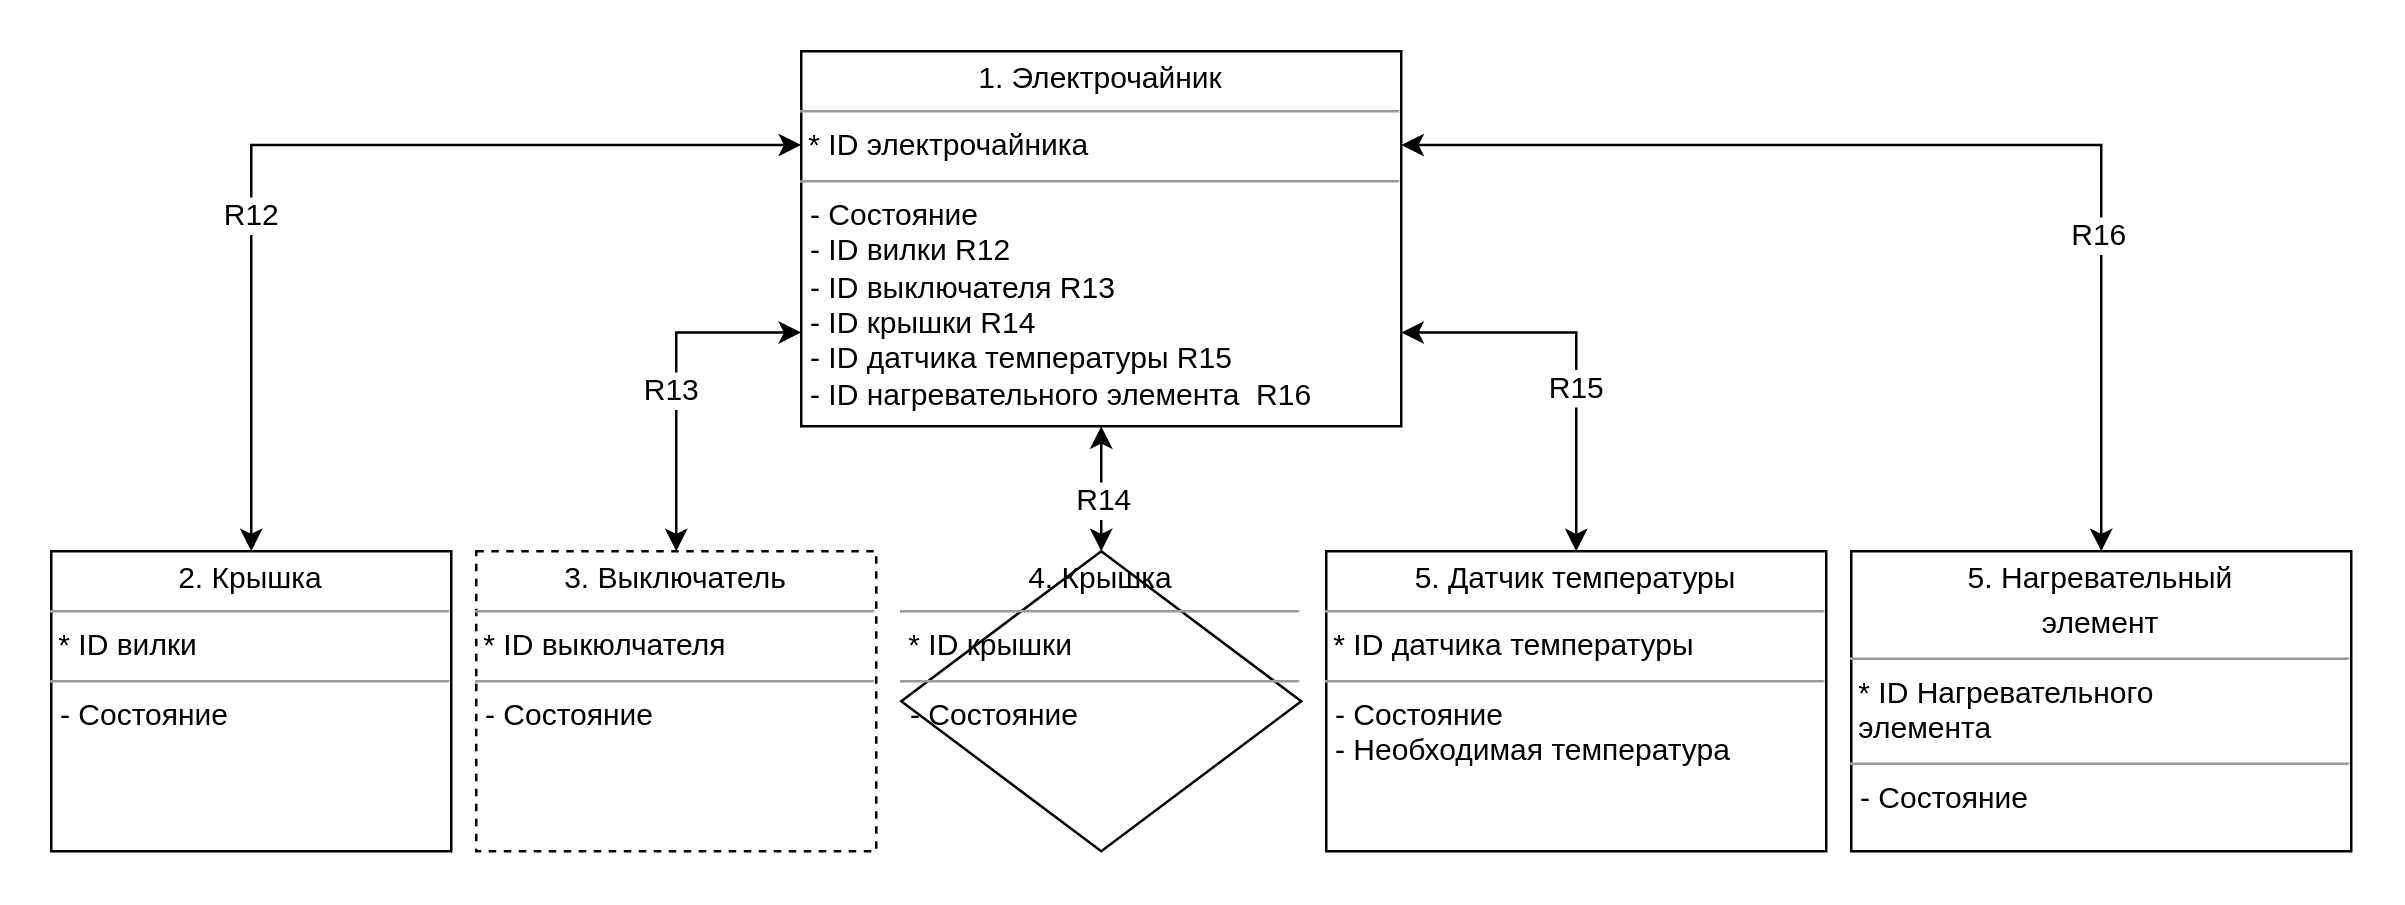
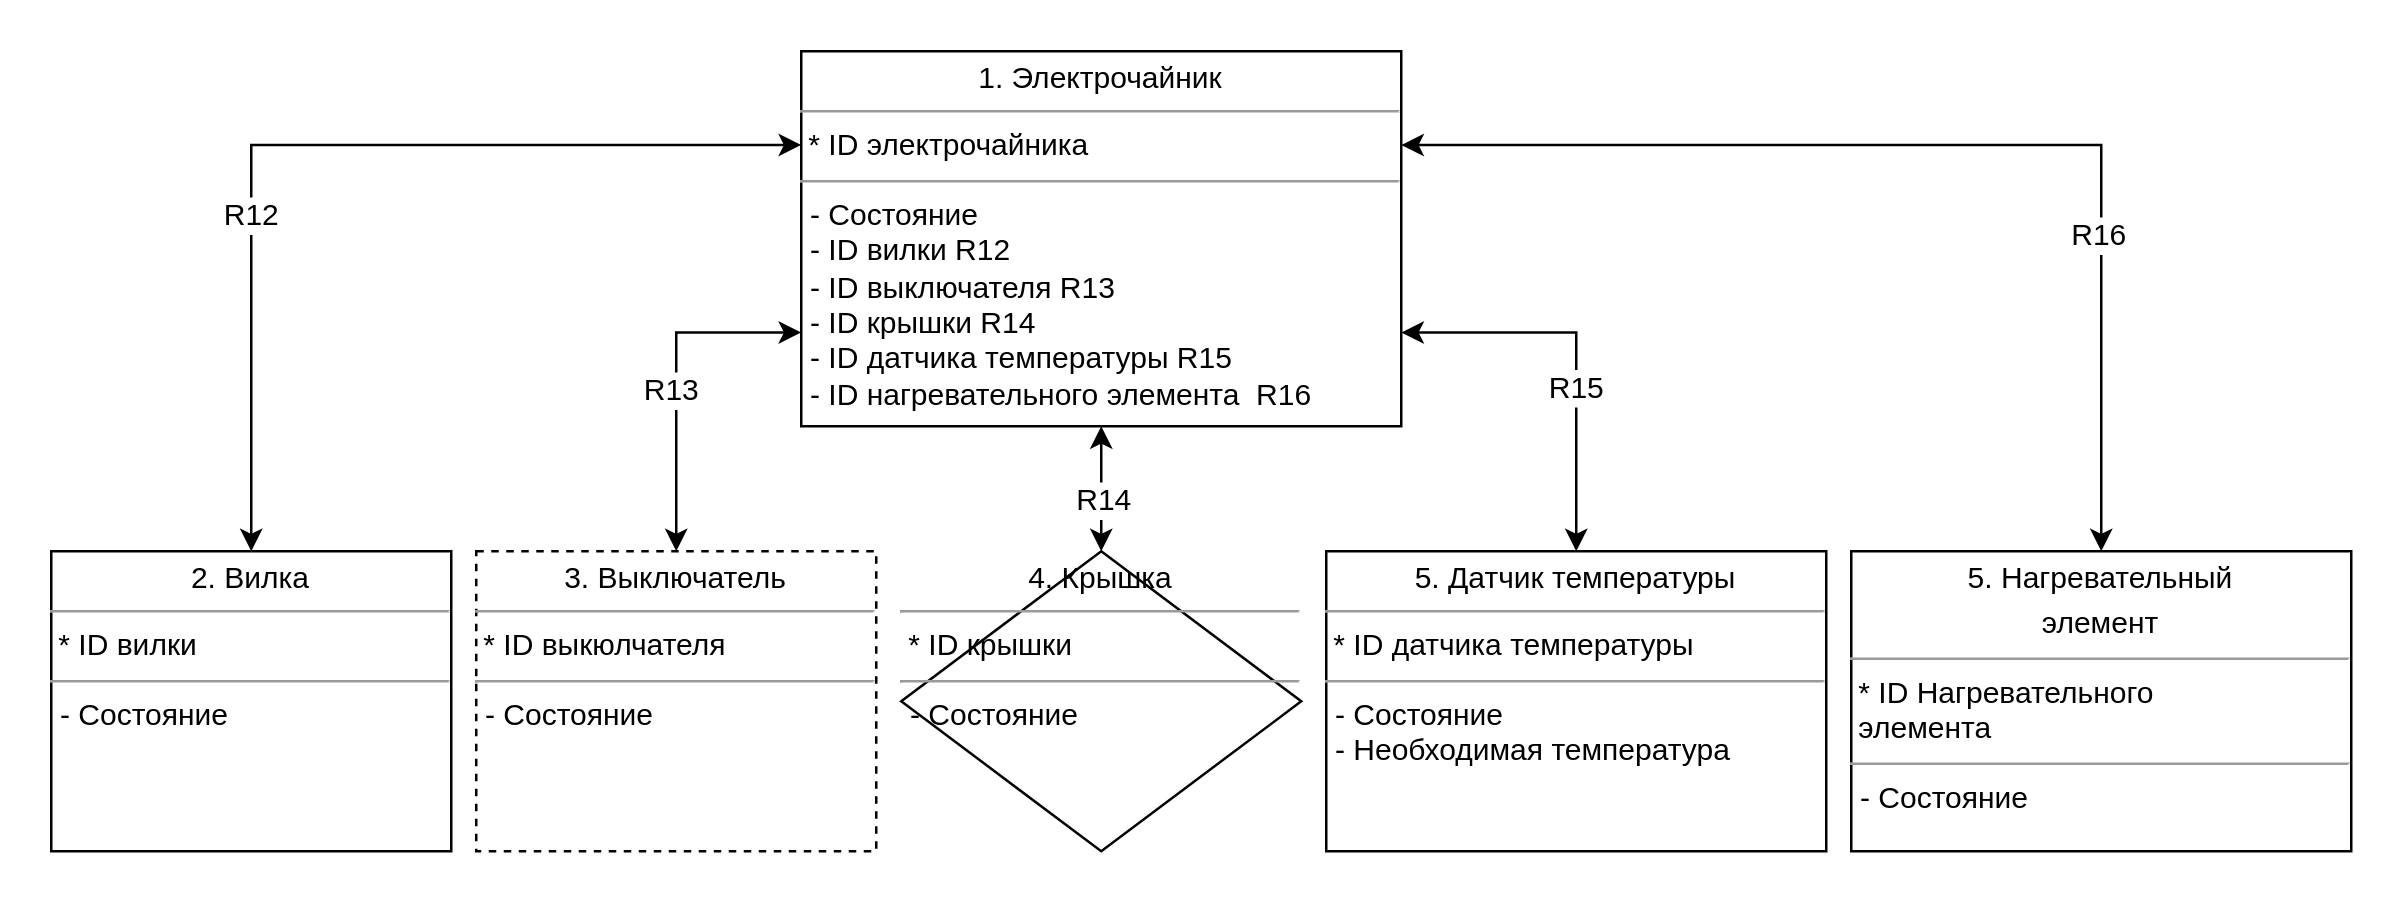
(140, 605) -> (140, 605)
